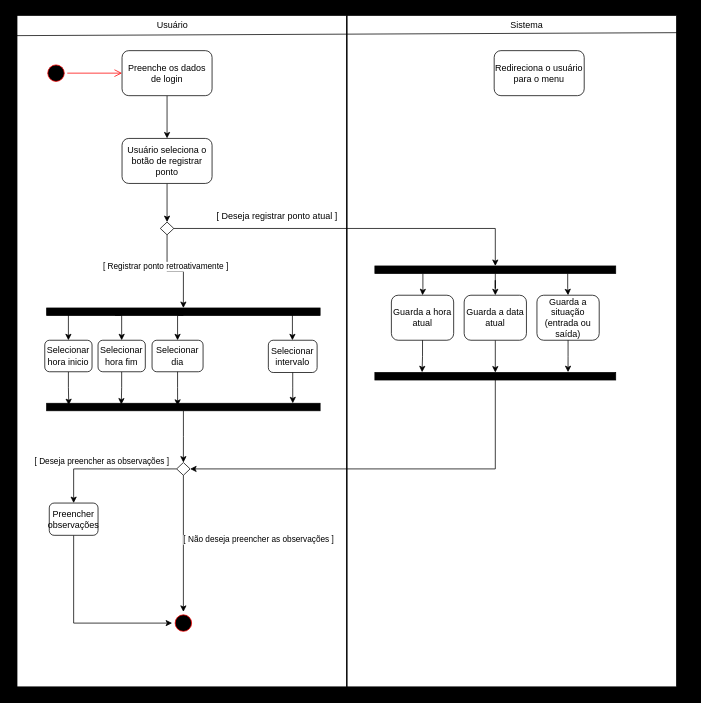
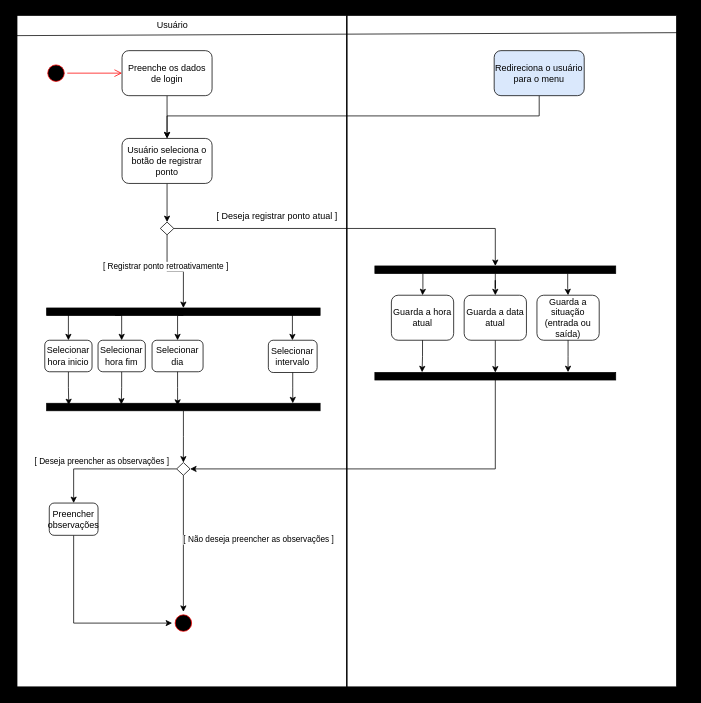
(526, 25) -> none
(539, 73) -> (539, 73)
none -> (364, 116)
